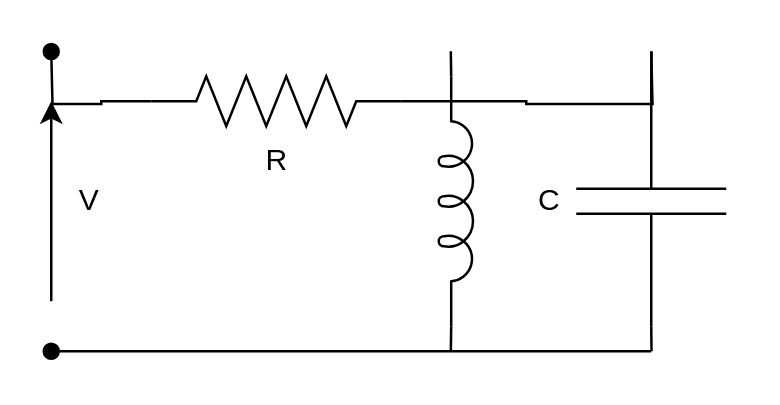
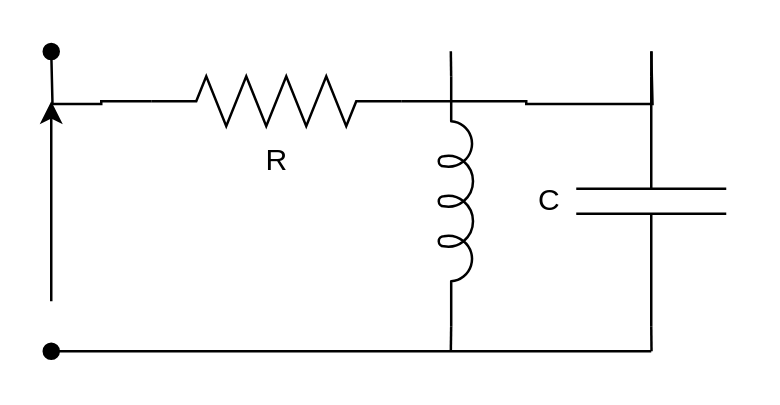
(89, 201) -> none
